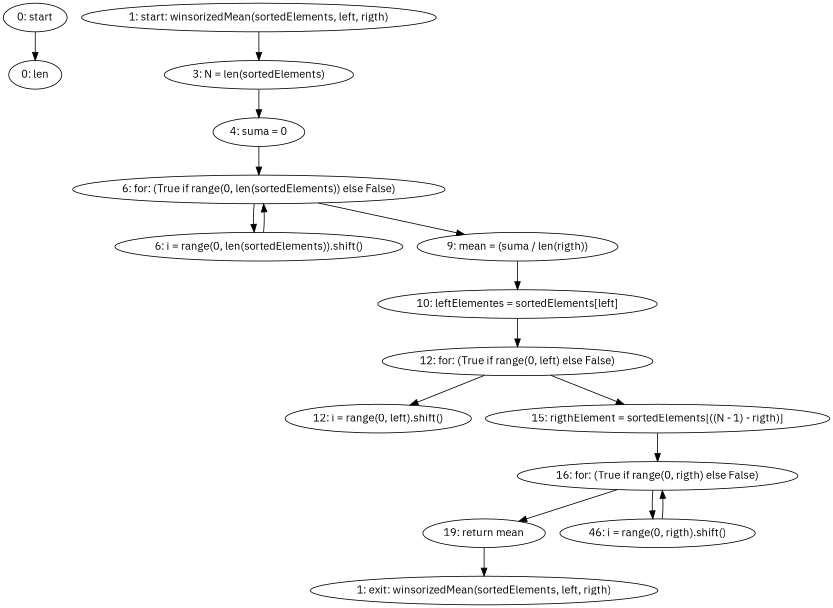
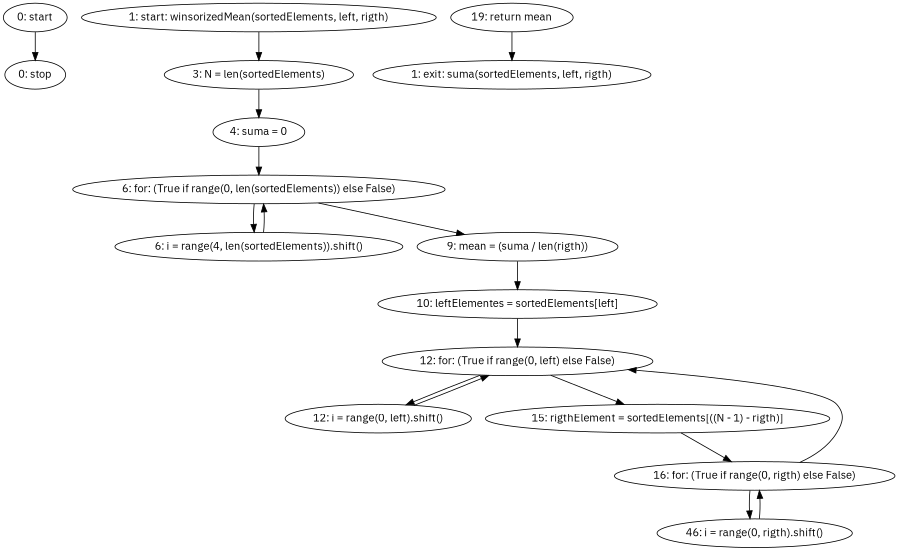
(35, 75) -> (35, 75)
(259, 247) -> (259, 247)
none -> (448, 392)
(572, 504) -> (777, 387)
(484, 591) -> (512, 75)
